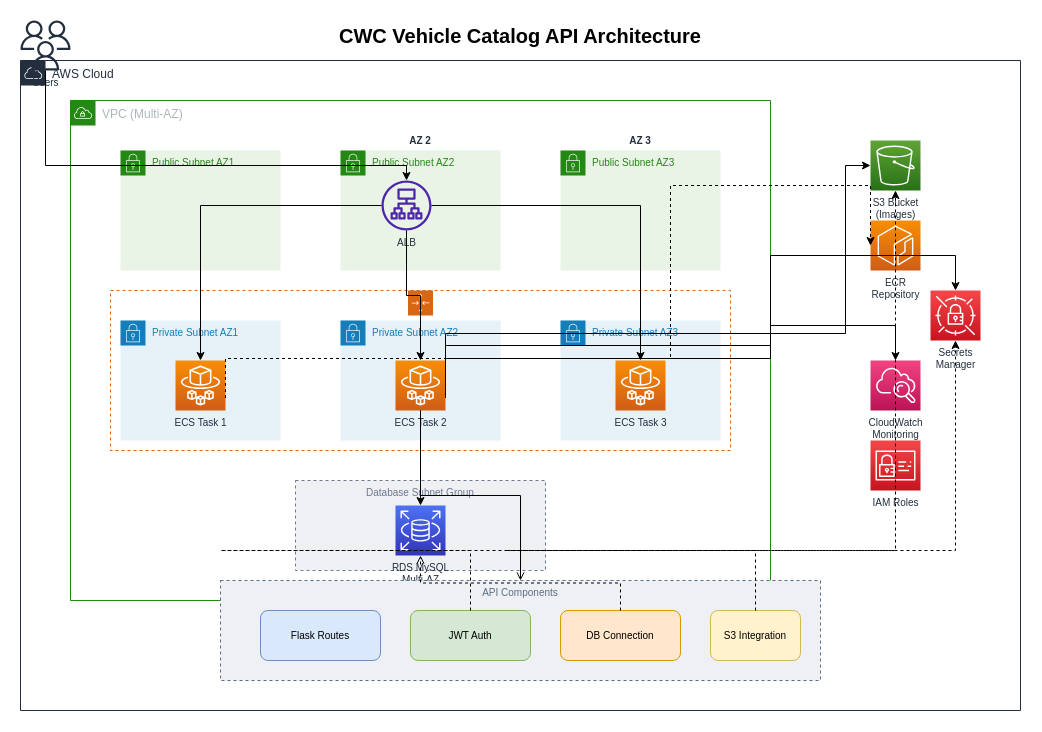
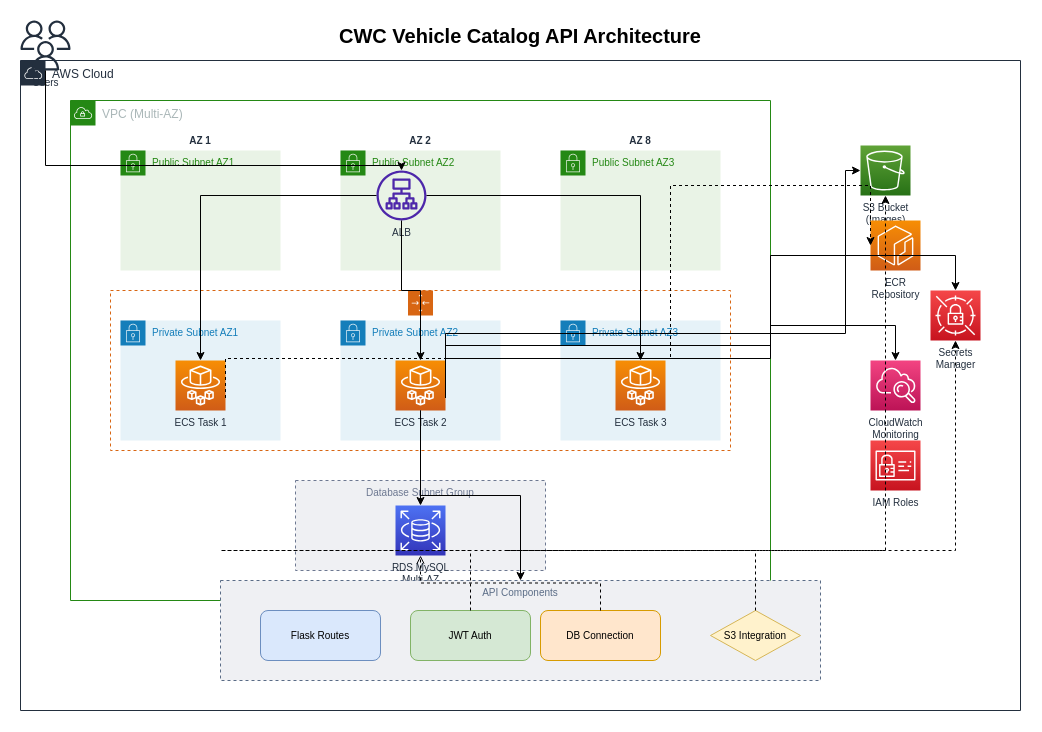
none -> (201, 141)
(641, 141) -> (641, 141)
(896, 166) -> (886, 171)
(407, 206) -> (402, 196)
(521, 574) -> (521, 572)
(621, 636) -> (601, 636)
(756, 636) -> (756, 636)
